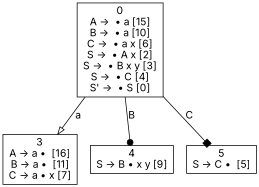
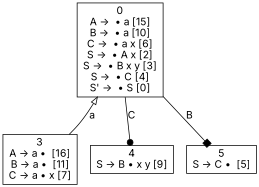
(74, 113) -> (82, 120)
(132, 116) -> (132, 116)
(190, 116) -> (190, 116)
